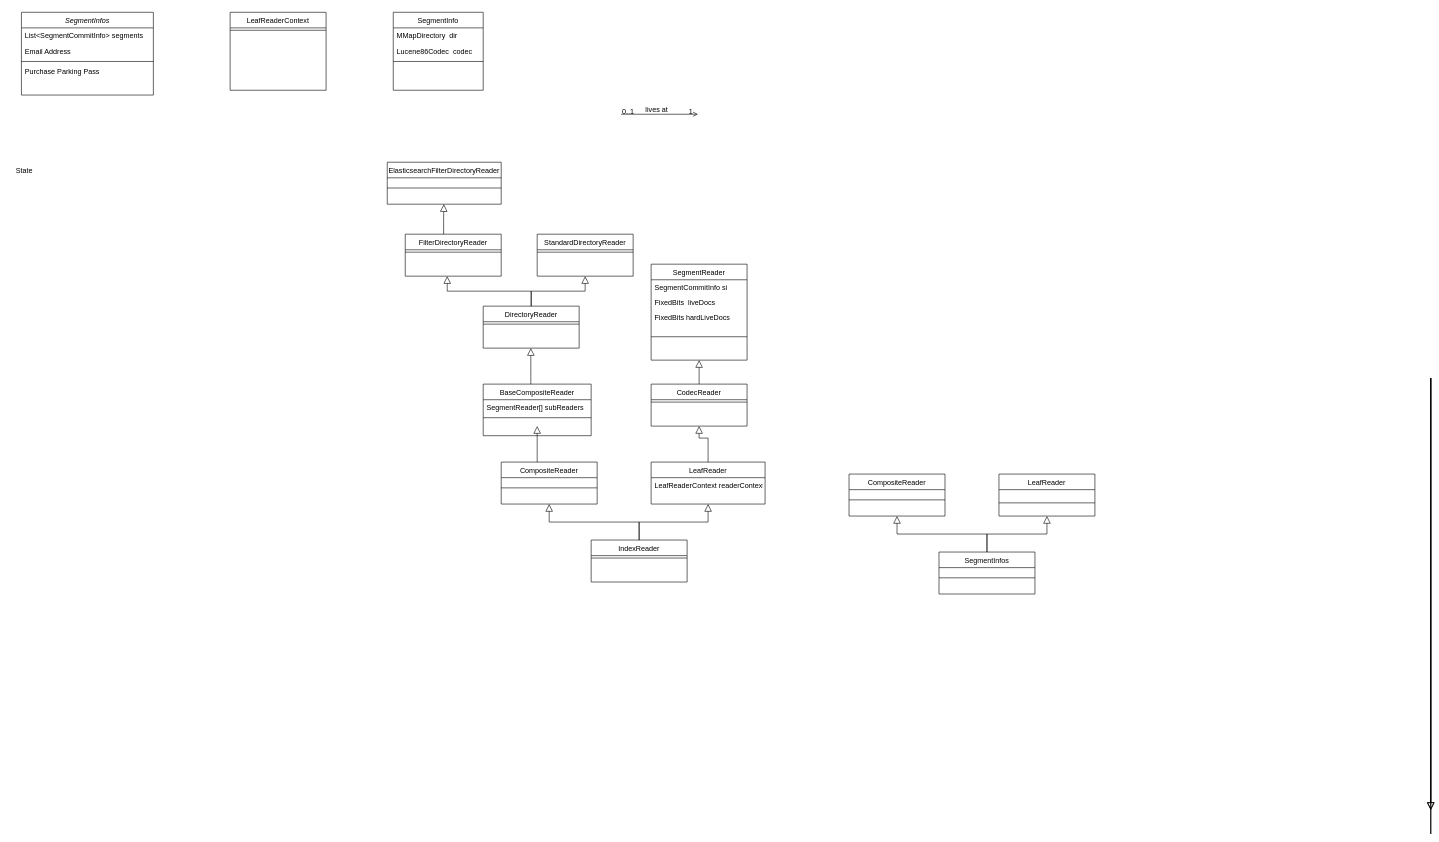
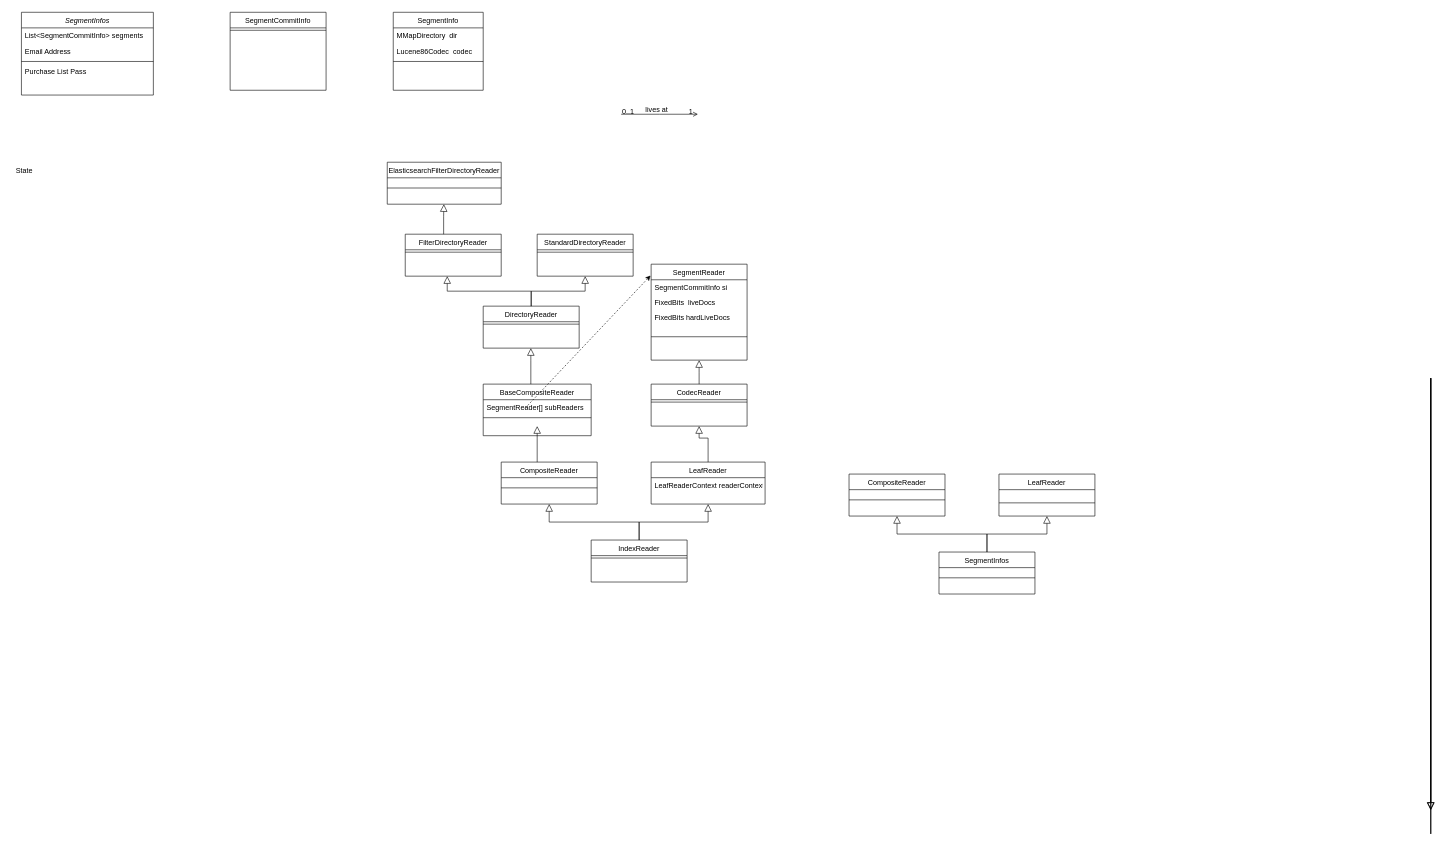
(278, 20) -> (278, 20)
(64, 72) -> (58, 72)
none -> (599, 330)
